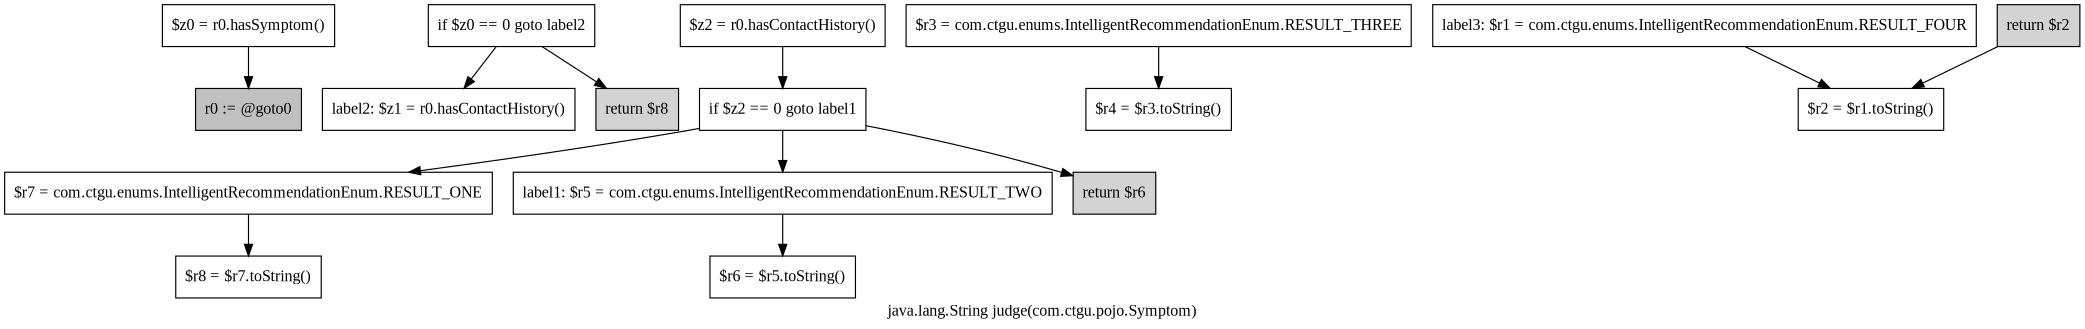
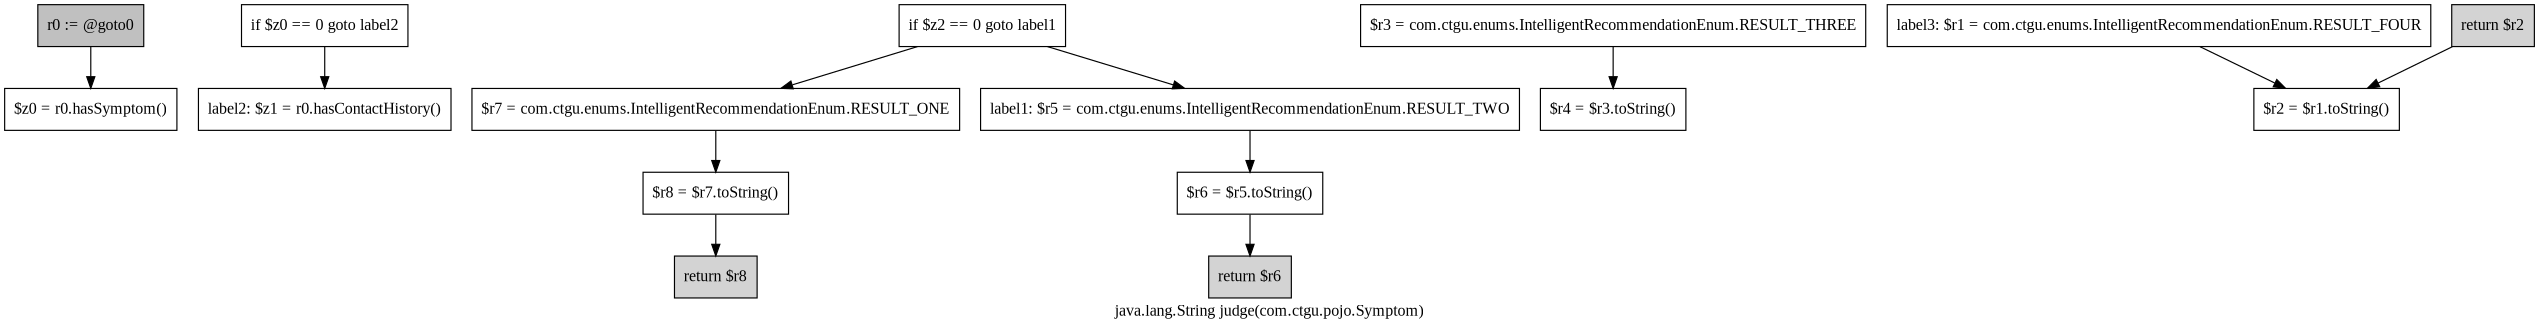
(783, 26) -> none
(248, 62) -> (91, 62)
(569, 64) -> (716, 229)
(964, 147) -> (1250, 229)
